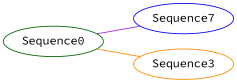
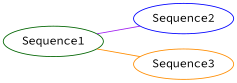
(184, 19) -> (184, 19)
(53, 41) -> (53, 41)
